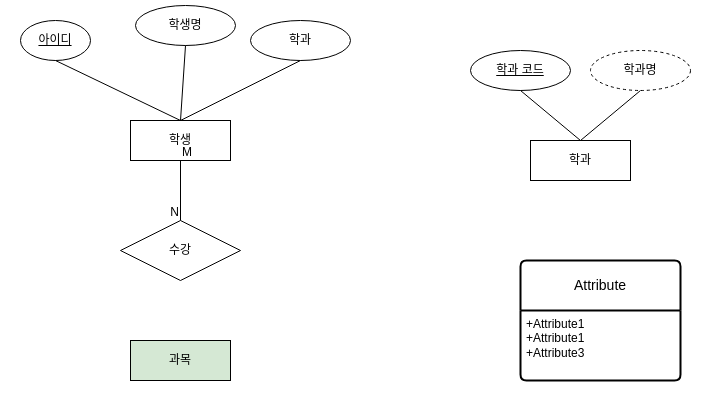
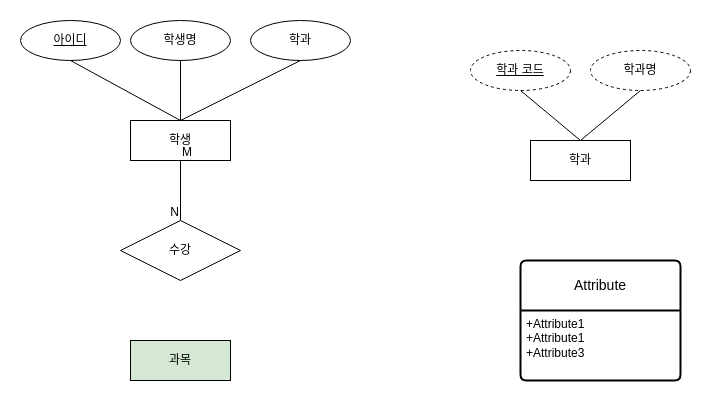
(186, 26) -> (181, 41)
(56, 41) -> (71, 41)
(521, 71) -> (521, 71)
